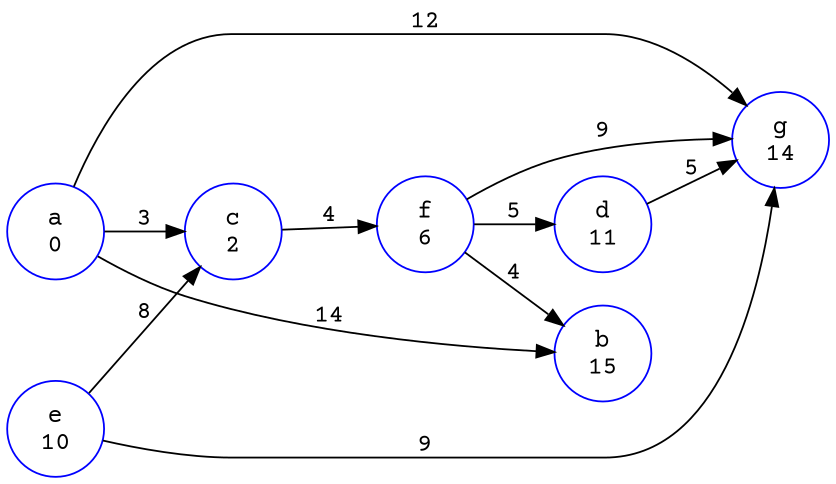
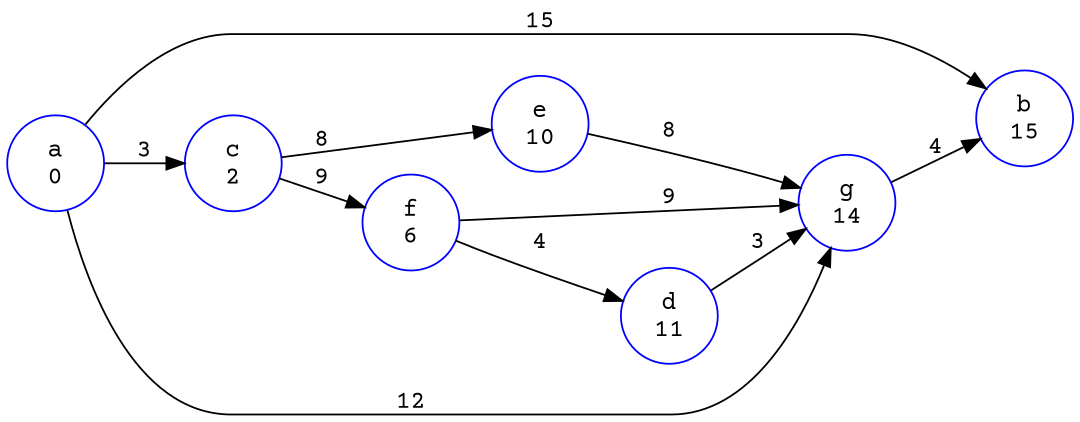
(692, 168) -> (758, 241)
(514, 211) -> (540, 241)
(329, 214) -> (322, 177)
(507, 283) -> (927, 165)
(329, 315) -> (540, 21)
(139, 337) -> (377, 145)
(425, 444) -> (669, 130)
